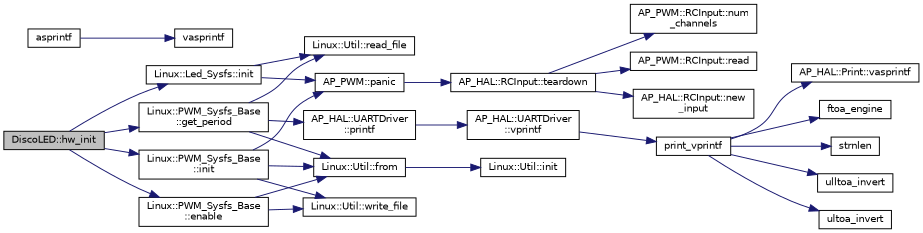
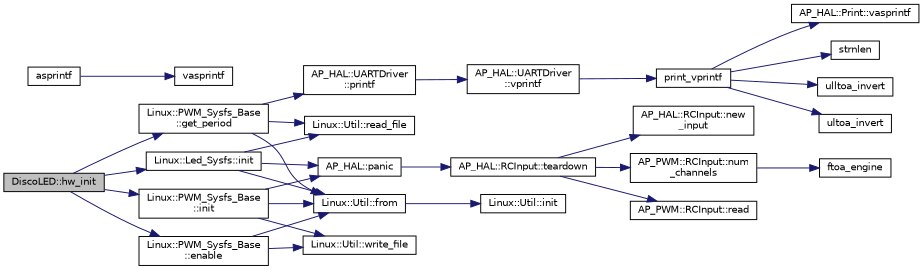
(360, 83) -> (360, 167)
(770, 129) -> (783, 168)
none -> (275, 181)
